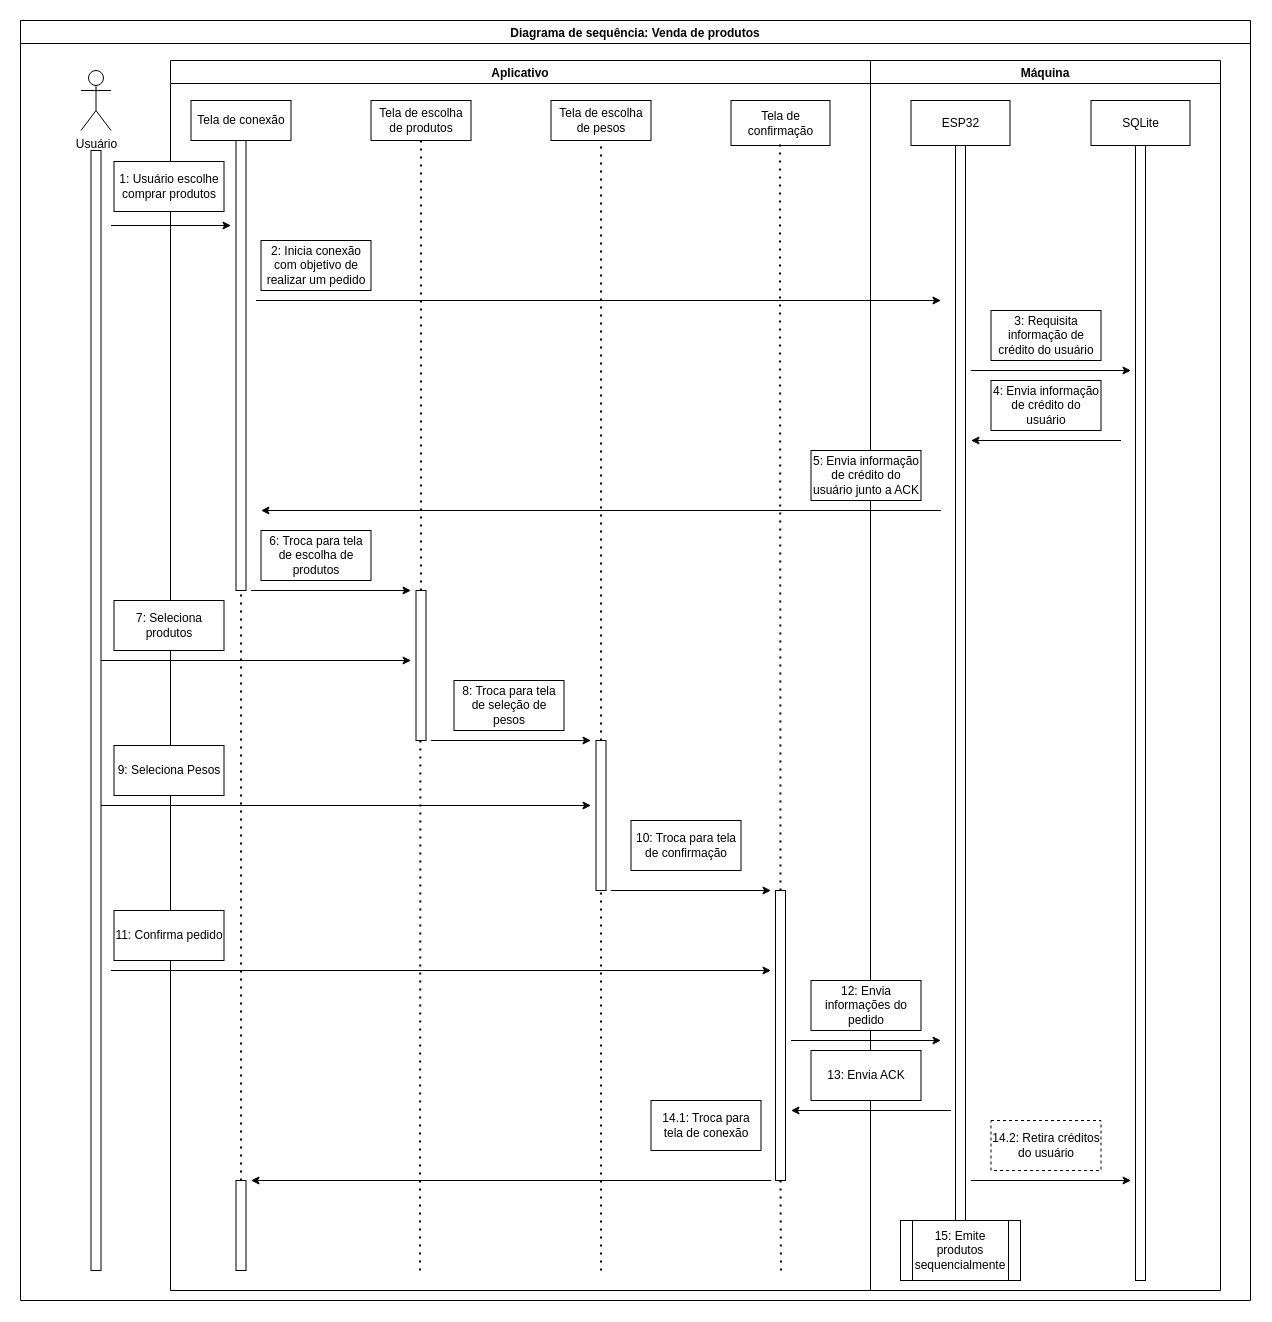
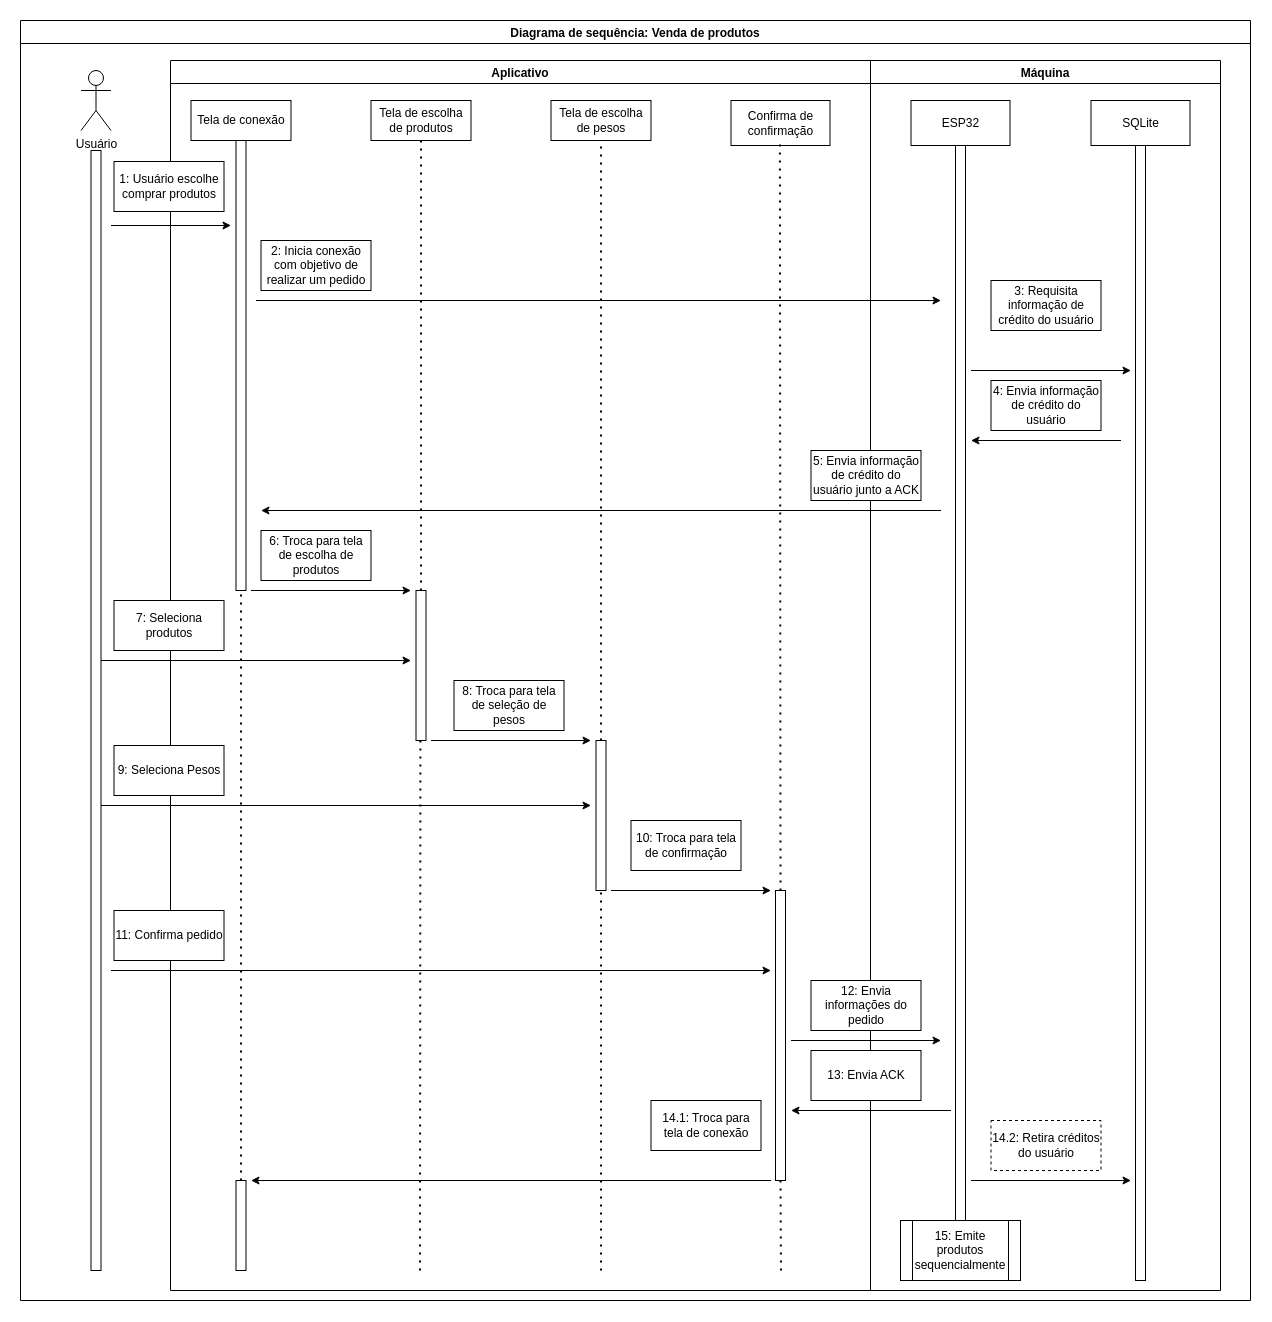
(781, 124) -> (781, 124)
(1046, 336) -> (1046, 306)
